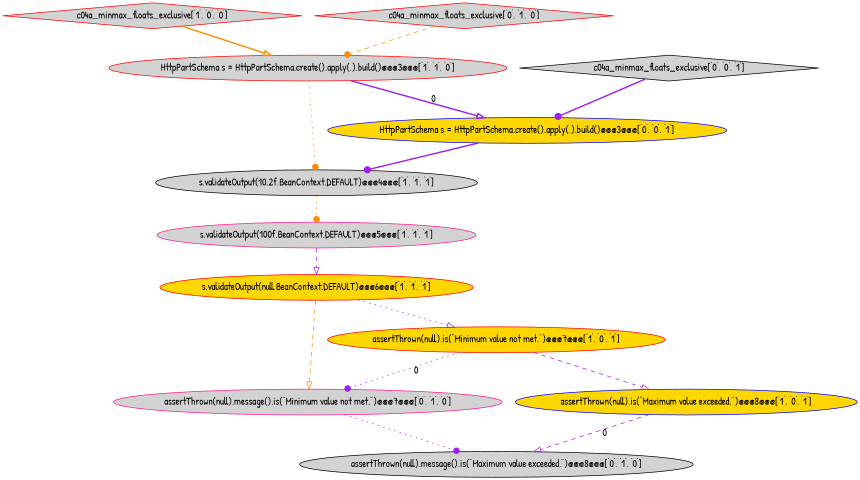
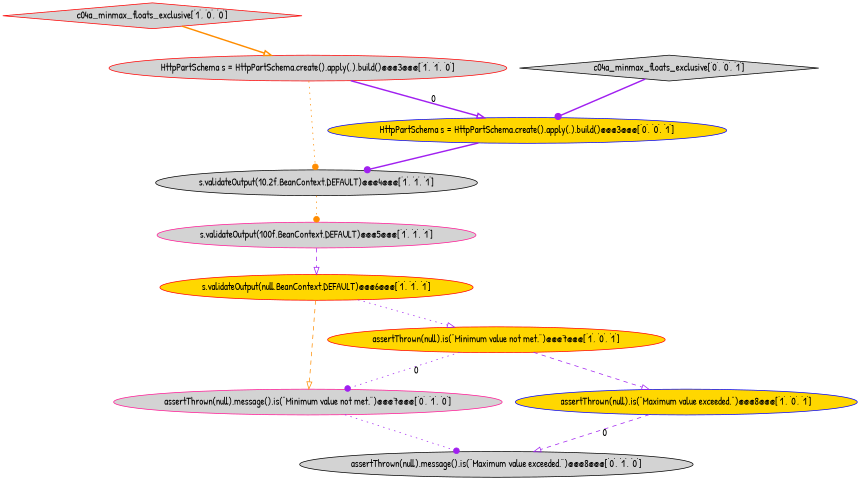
(464, 16) -> none
